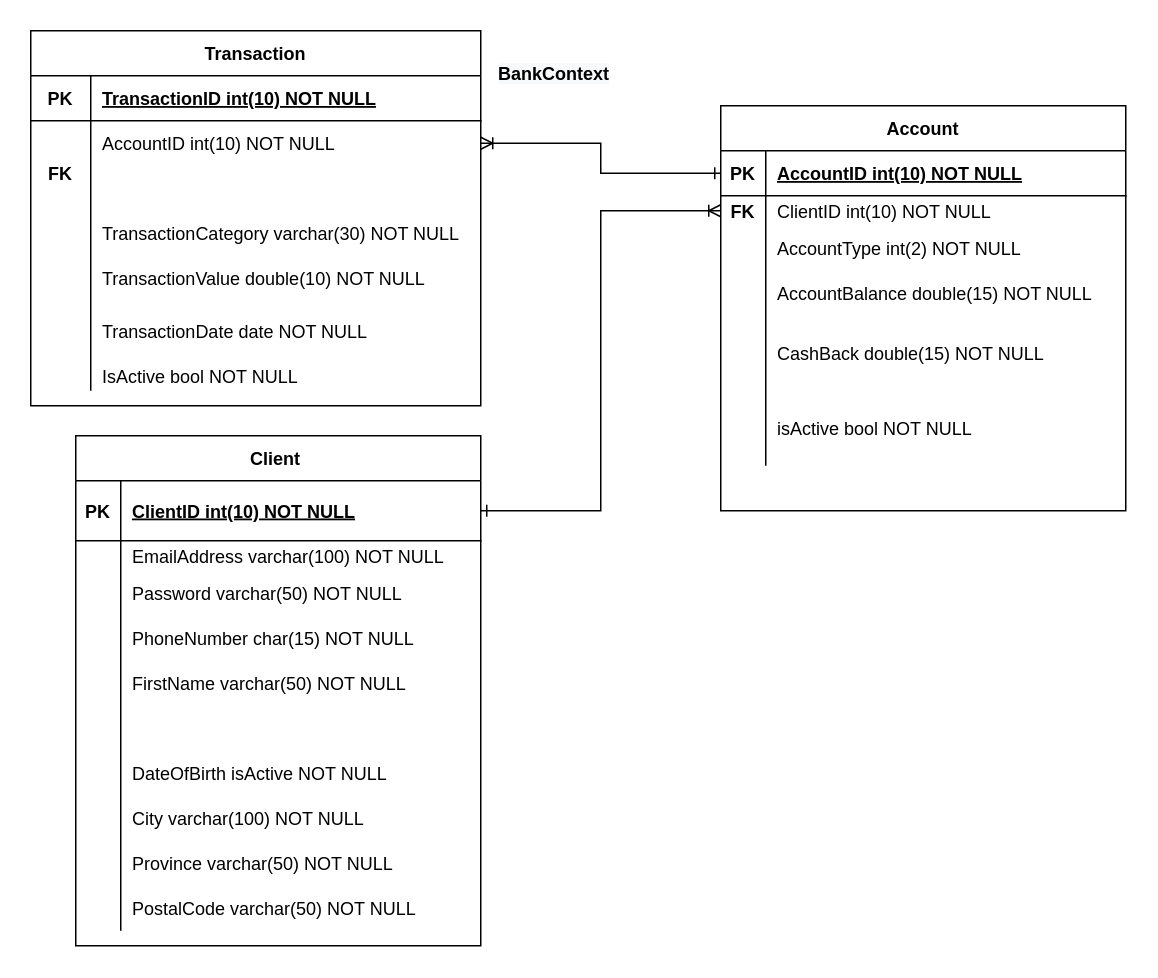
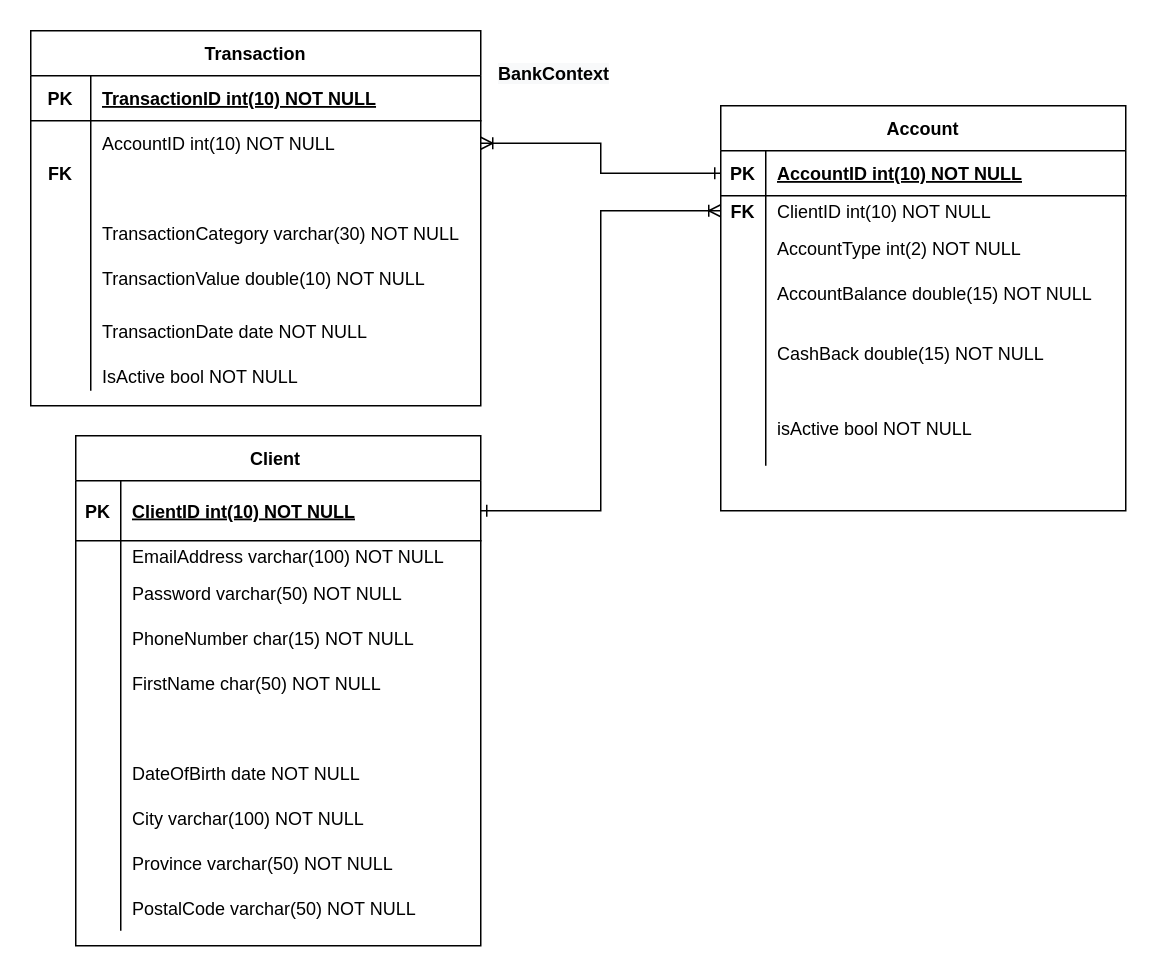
(274, 684) -> (259, 684)
(264, 774) -> (249, 774)
